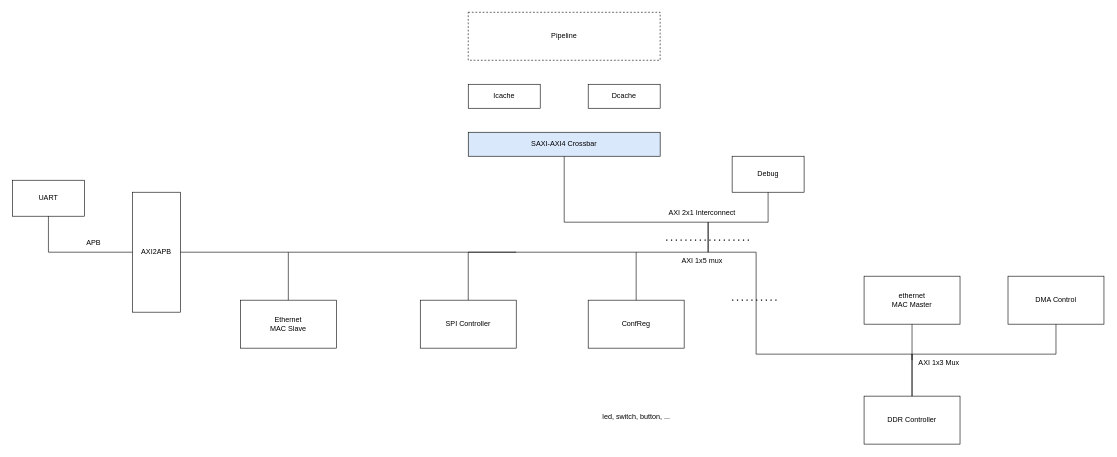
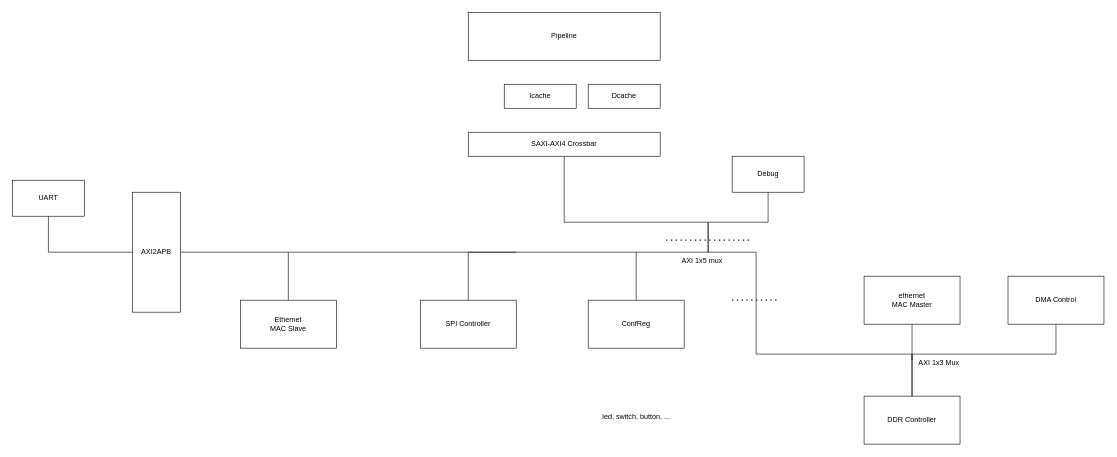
(564, 36) -> (564, 36)
(504, 96) -> (540, 96)
(564, 144) -> (564, 144)
(702, 213) -> none
(93, 242) -> none
